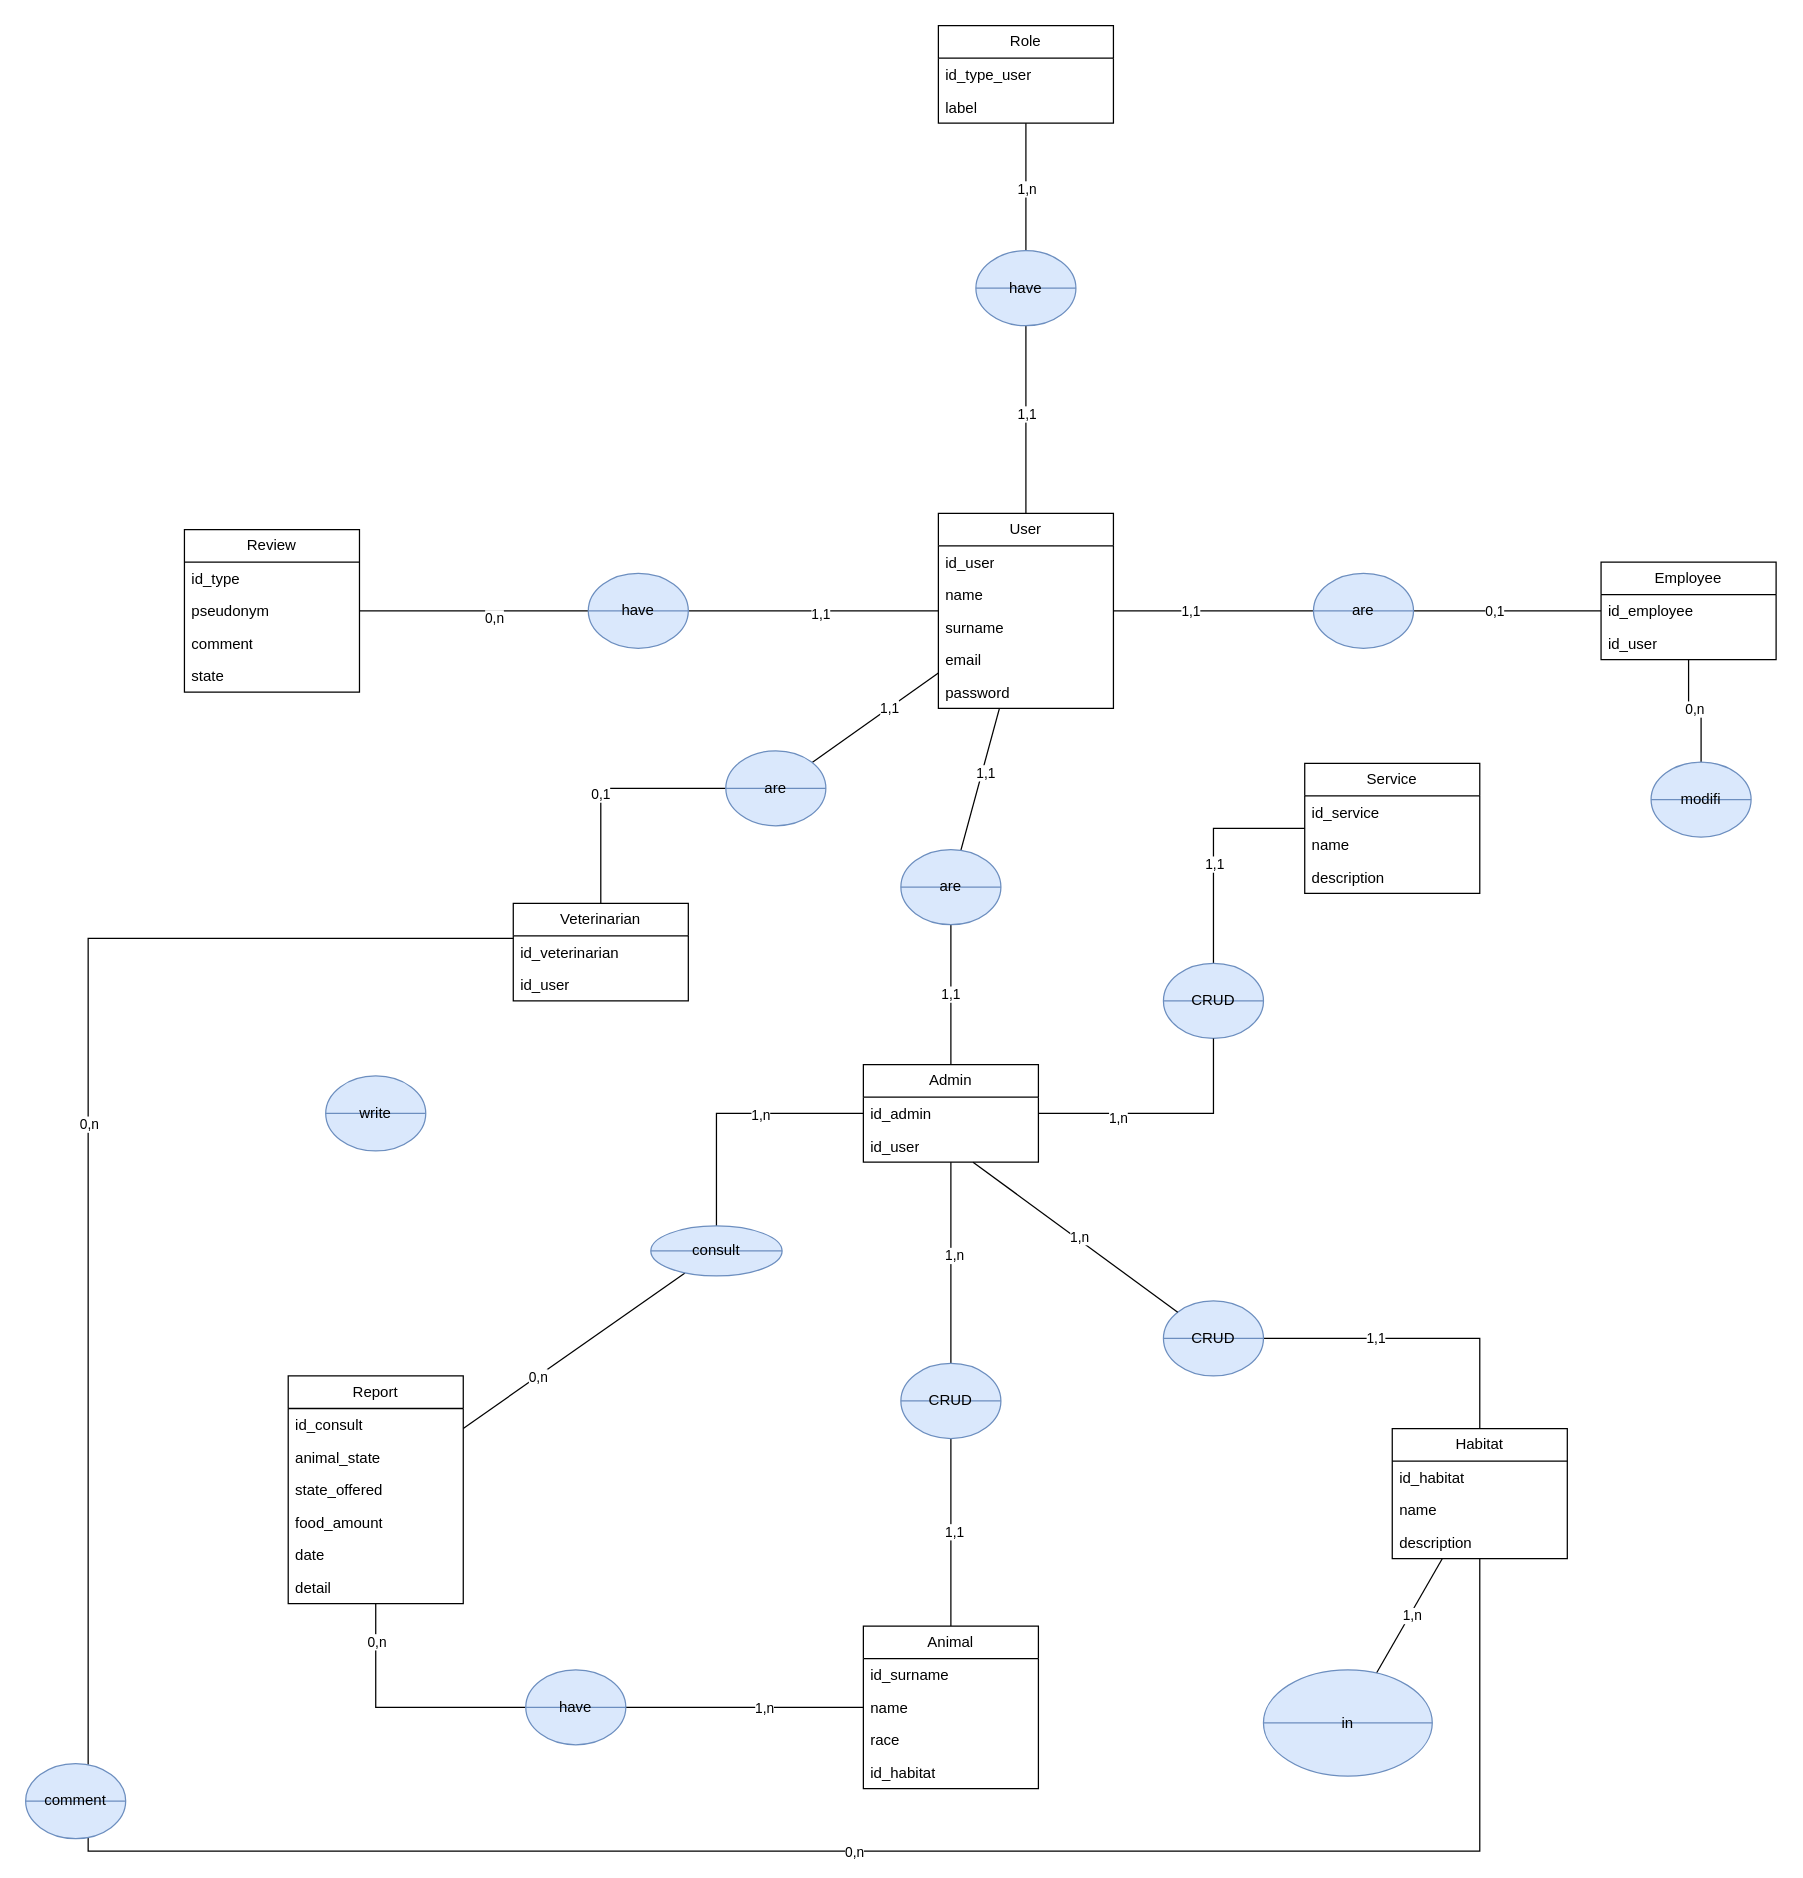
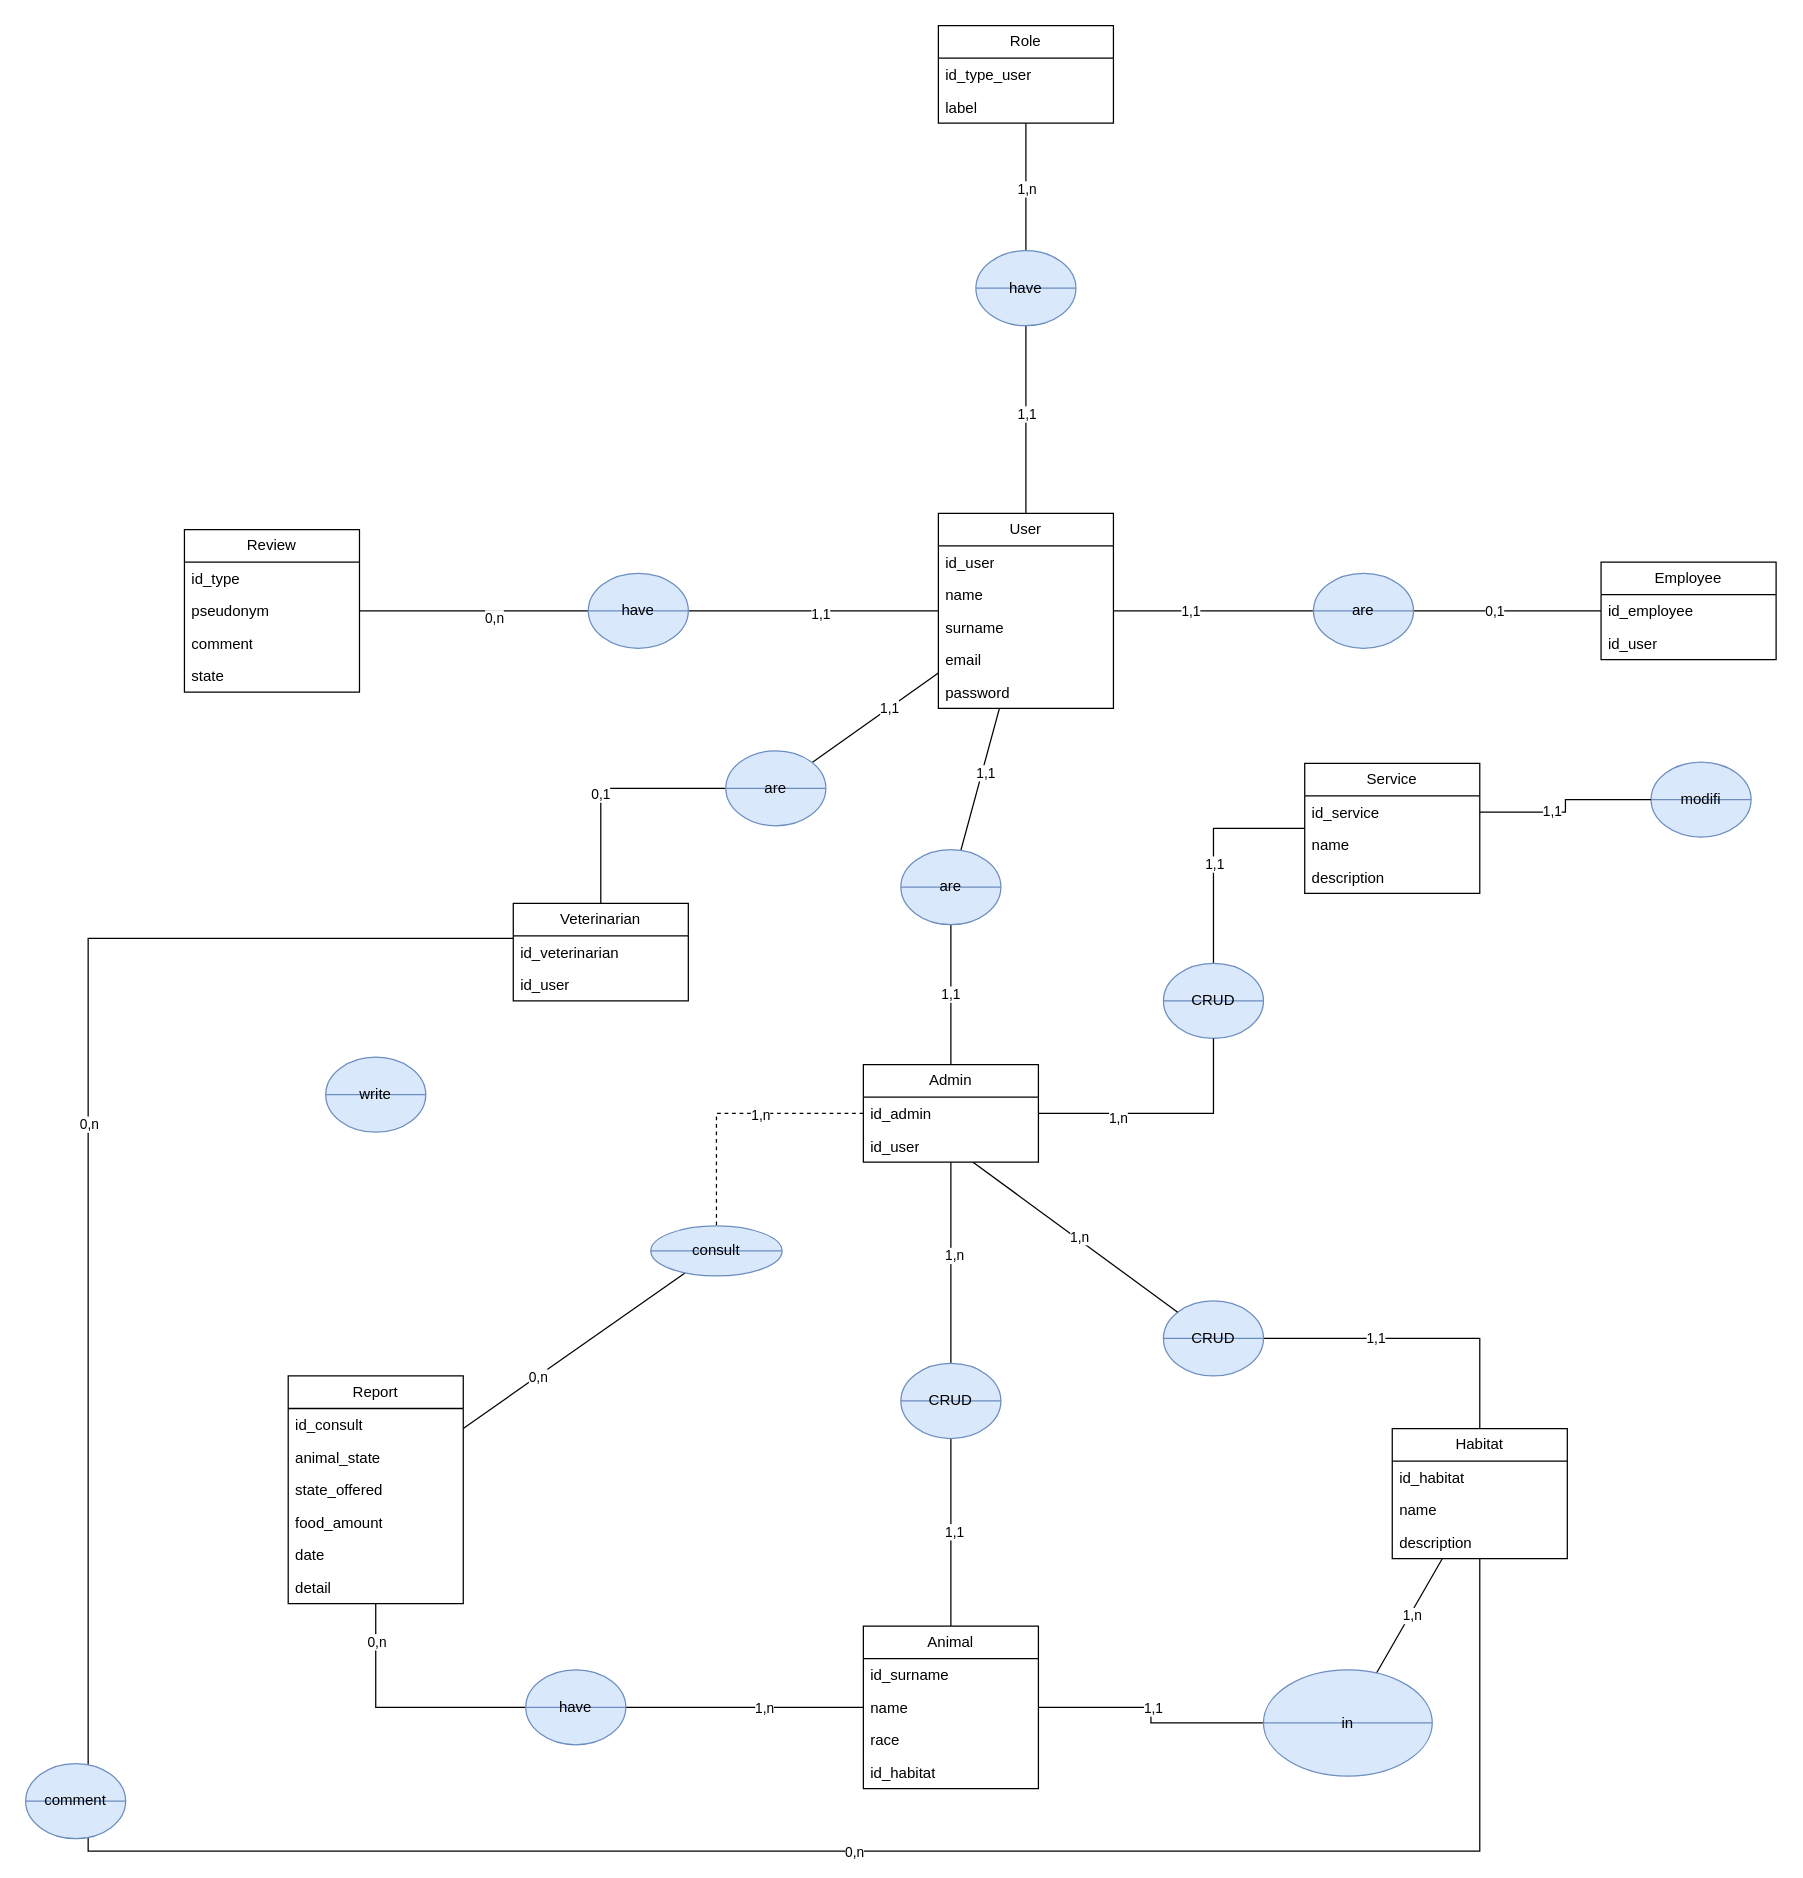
(1694, 711) -> none
none -> (1565, 807)
(376, 1113) -> (376, 1094)
(716, 1151) -> (716, 1151)
none -> (1151, 1714)
